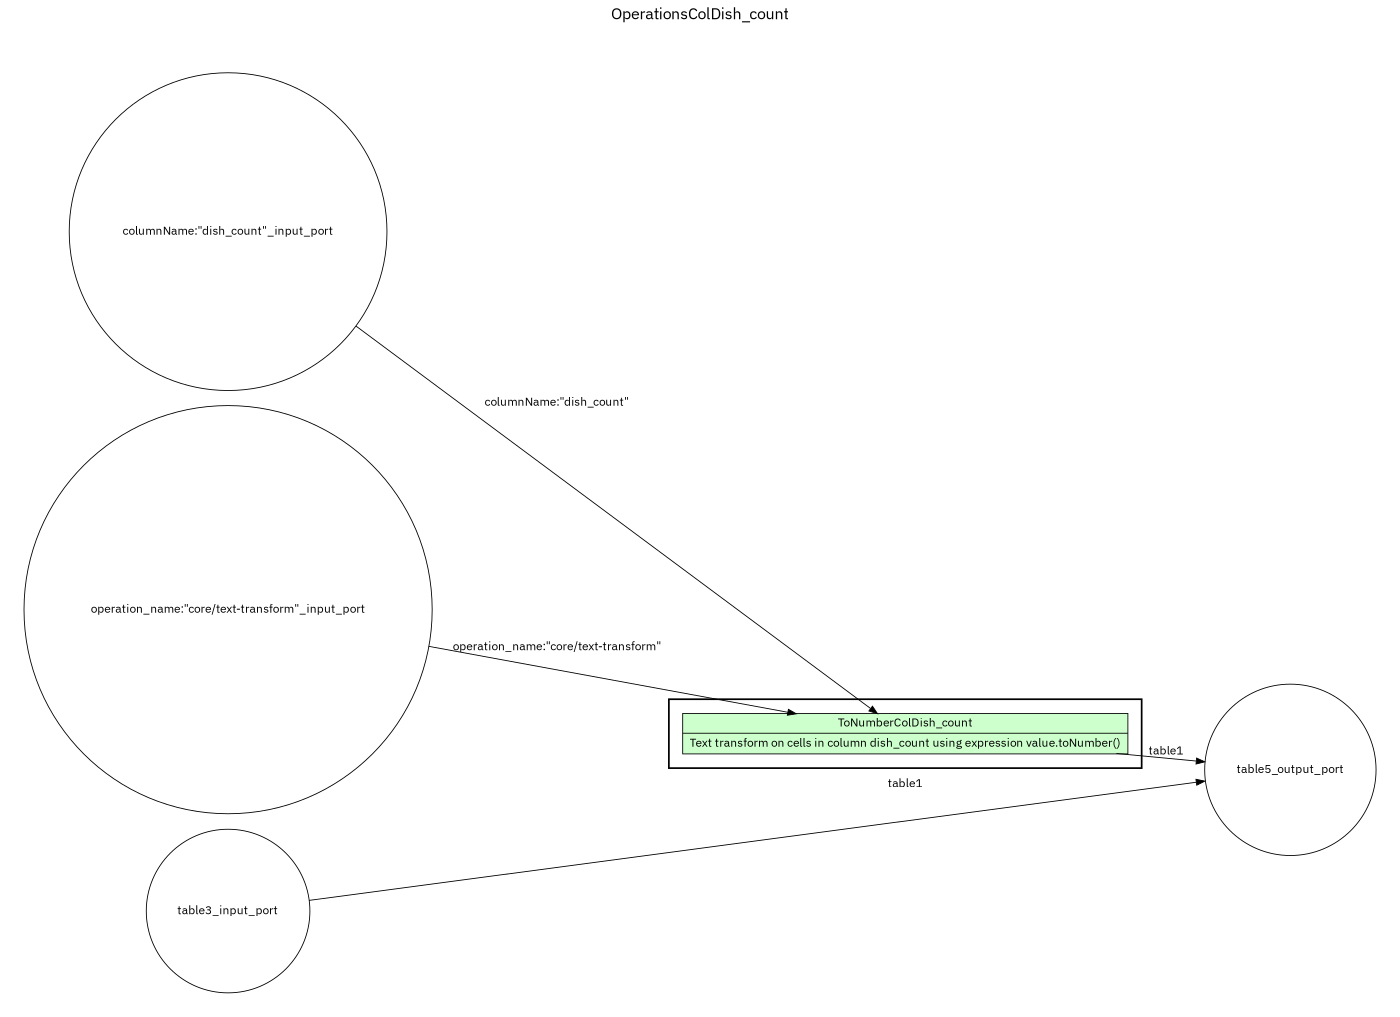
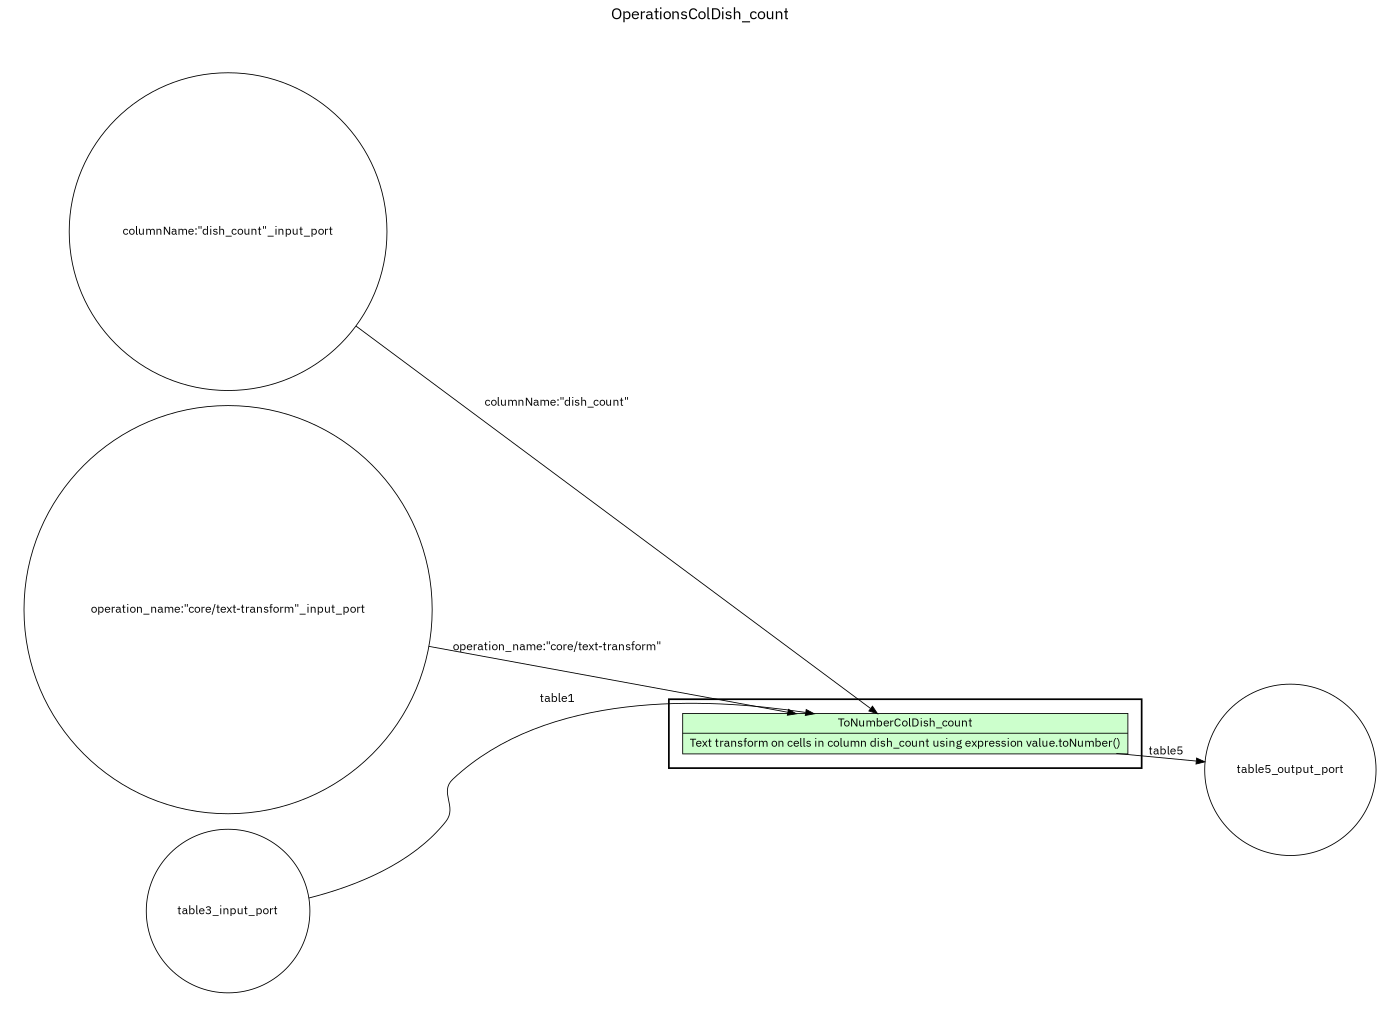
(1166, 751) -> (1166, 751)
(753, 841) -> (523, 735)
